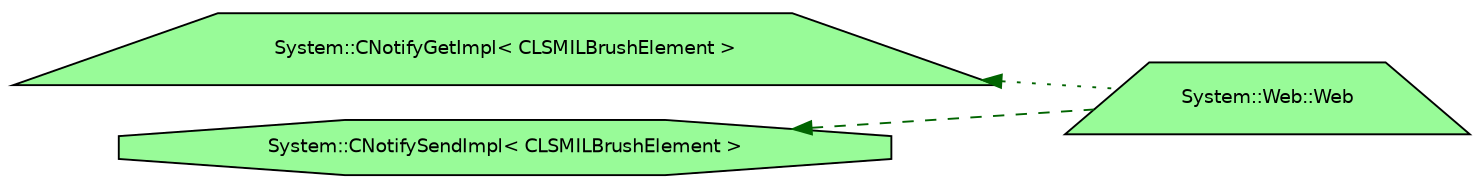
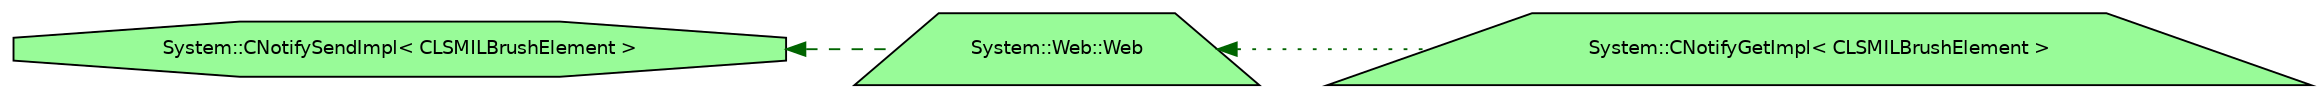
(1060, 85) -> (1333, 49)
